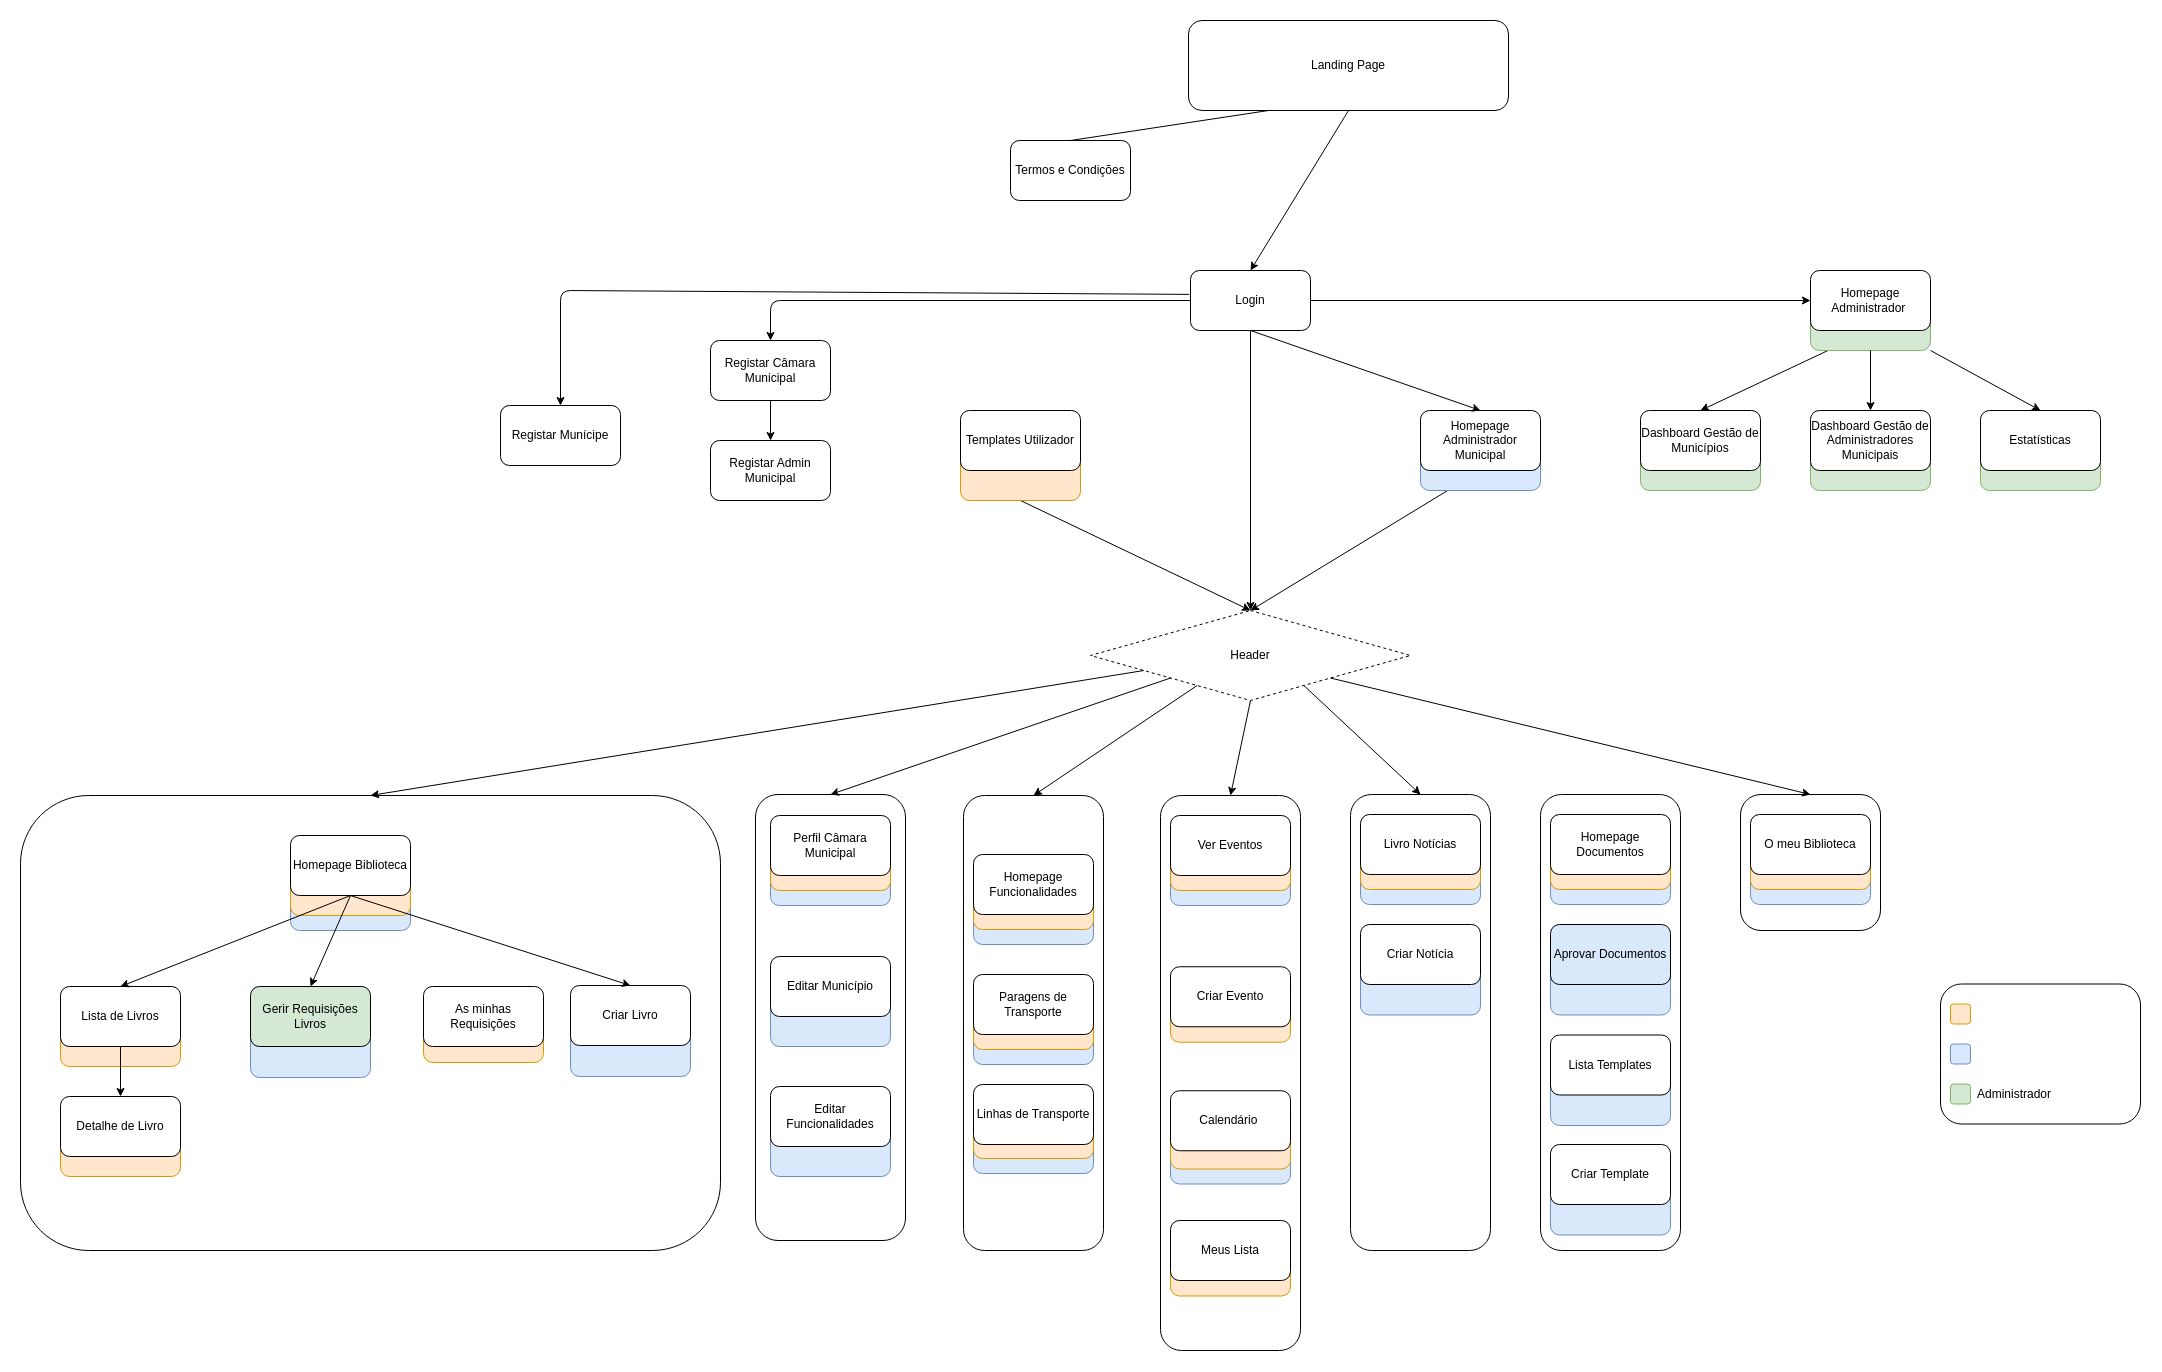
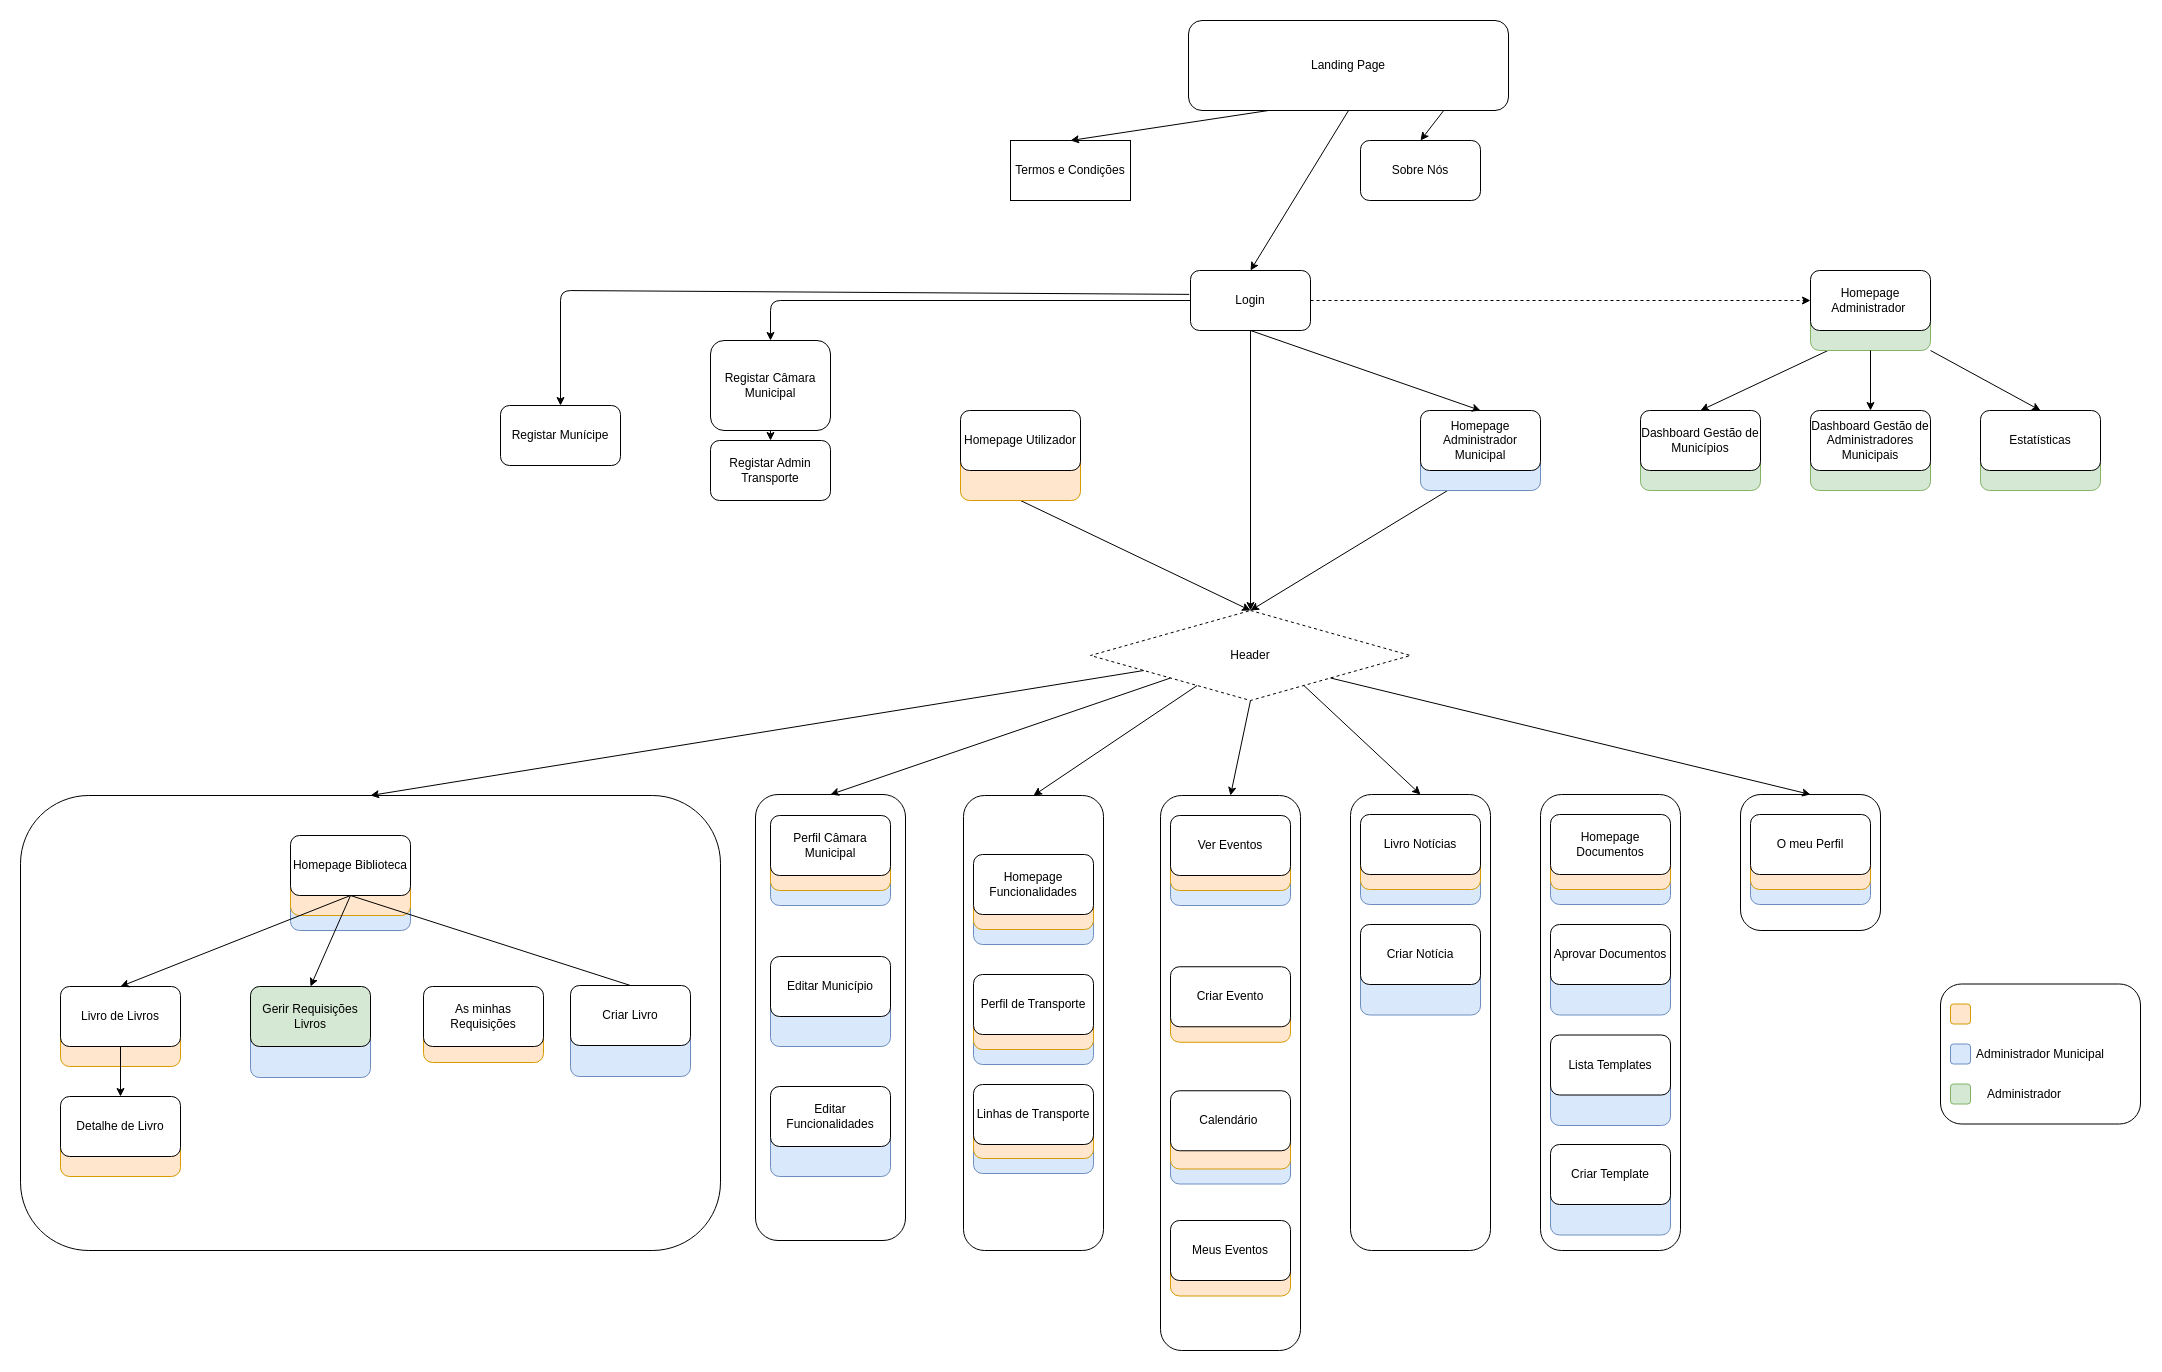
none -> (1434, 122)
(1075, 140) -> (1079, 139)
(1071, 171) -> (1071, 171)
none -> (1421, 171)
(1558, 301) -> (1558, 301)
(771, 371) -> (771, 386)
(1021, 441) -> (1021, 441)
(771, 471) -> (771, 471)
(1811, 845) -> (1811, 845)
(1611, 955) -> (1611, 955)
(623, 983) -> (625, 984)
(1034, 1005) -> (1034, 1005)
(121, 1017) -> (121, 1017)
none -> (2041, 1054)
(2046, 1094) -> (2056, 1094)
(1231, 1251) -> (1231, 1251)
